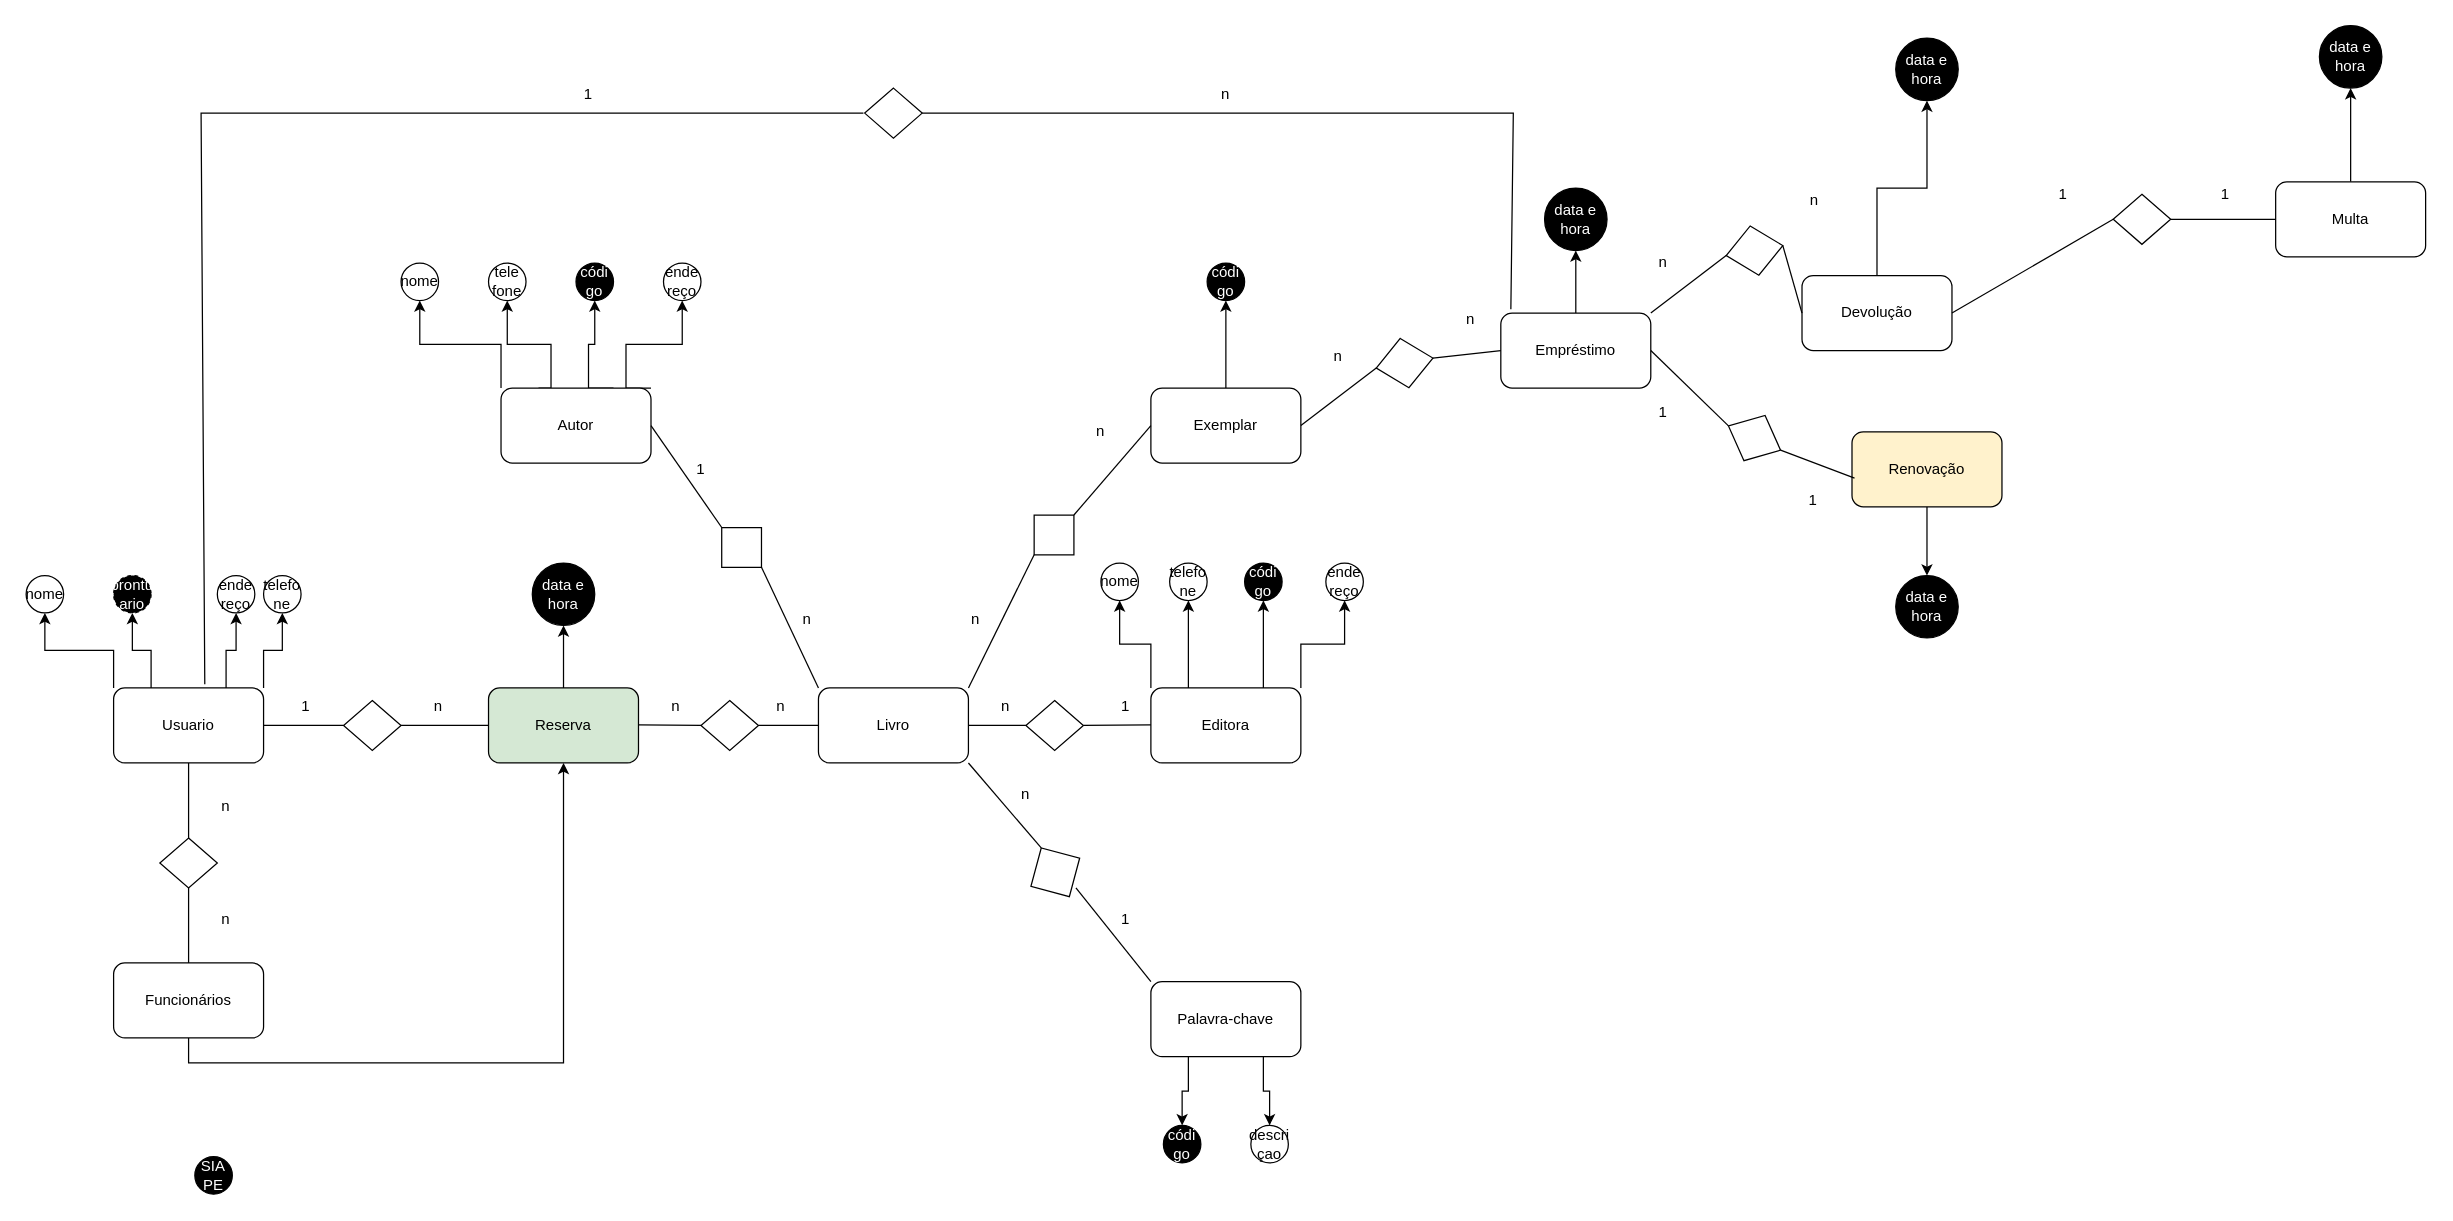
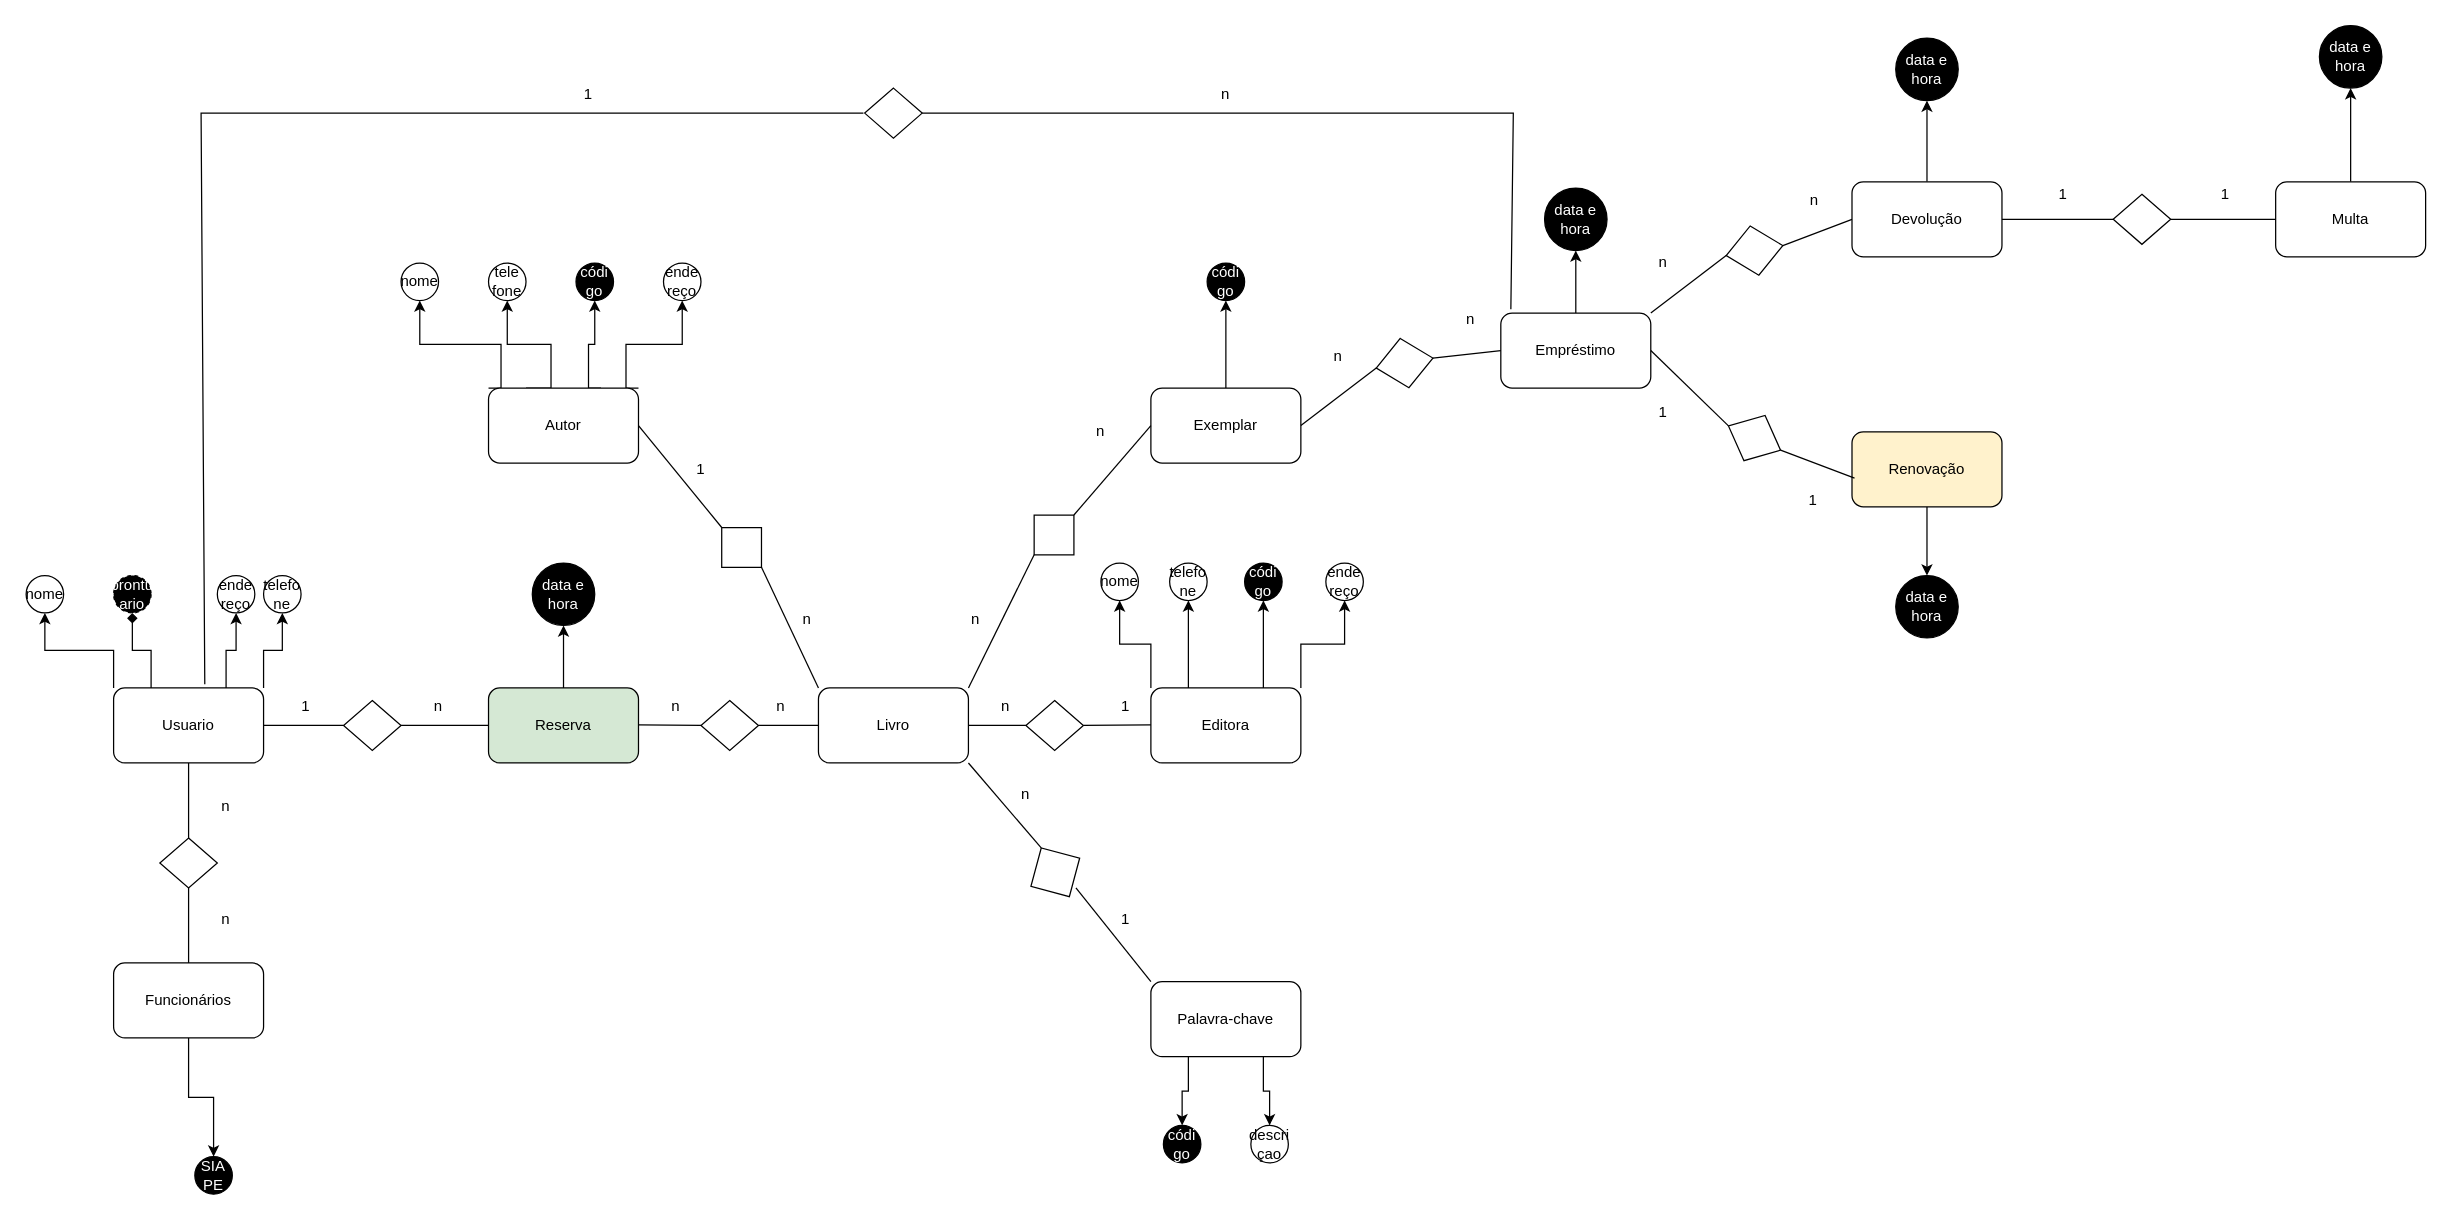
(1877, 313) -> (1927, 219)
(576, 426) -> (563, 426)
(132, 623) -> (132, 624)
(520, 1063) -> (207, 1098)
